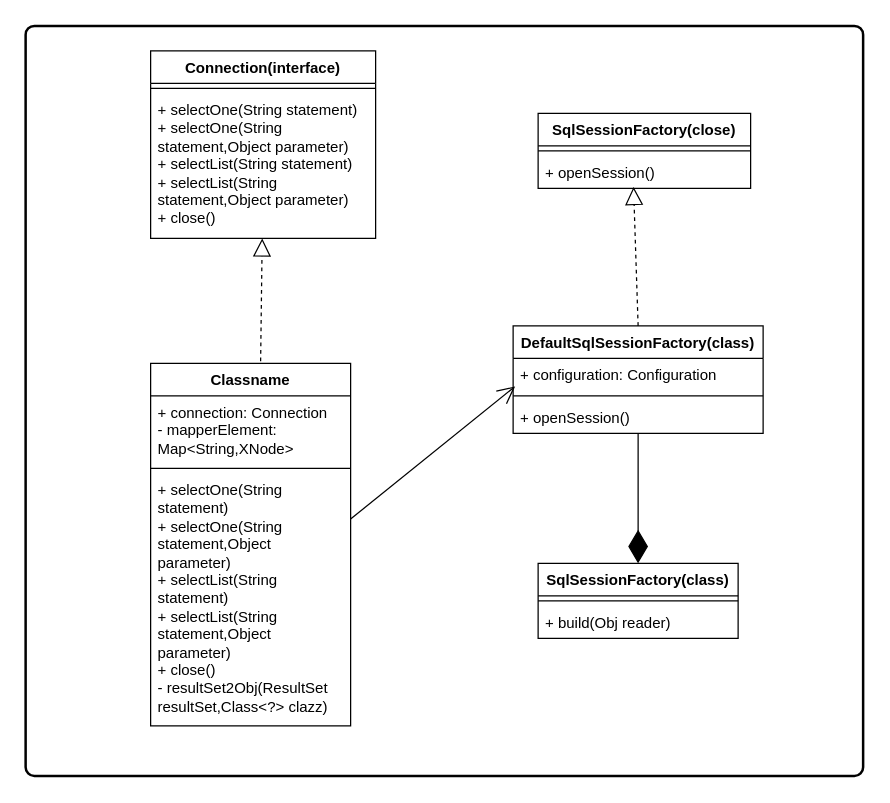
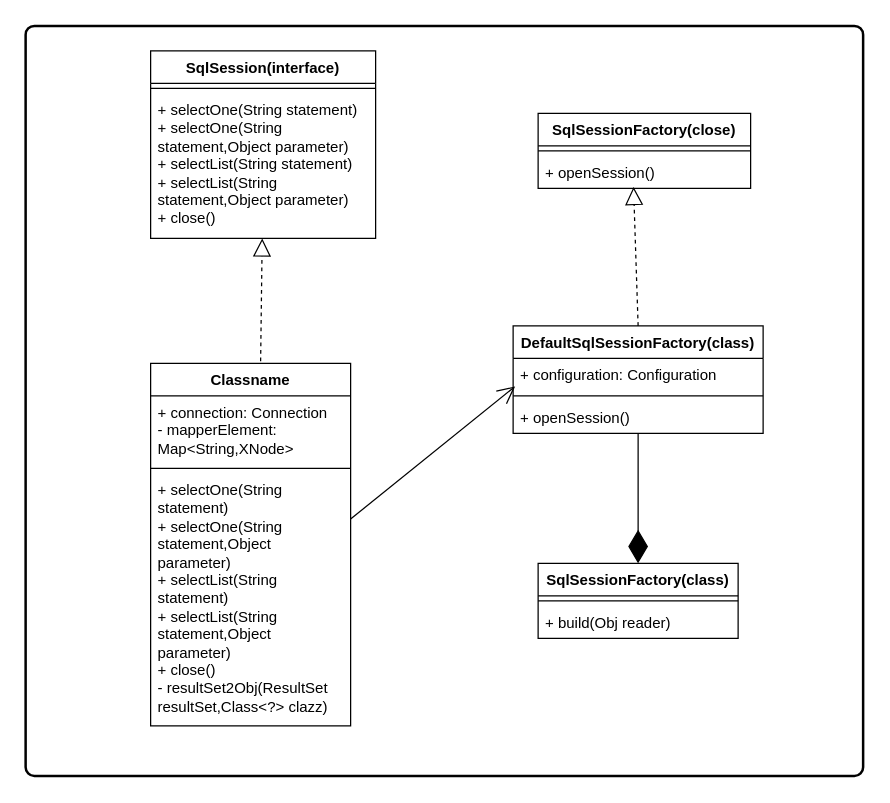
(263, 68) -> (263, 68)
